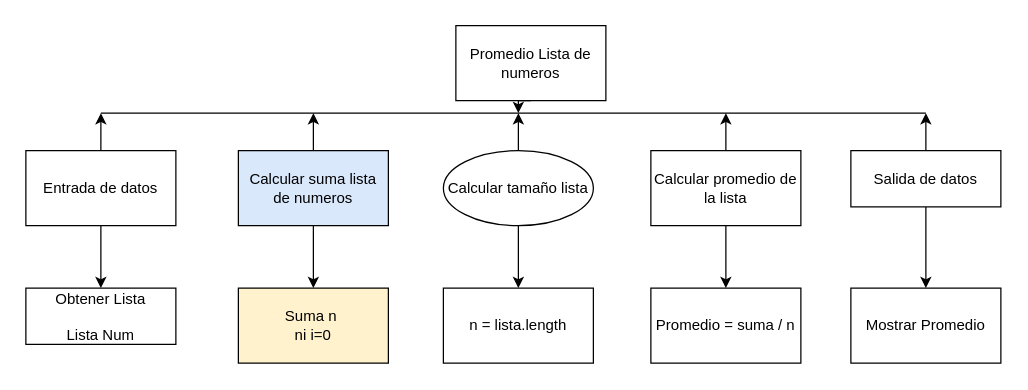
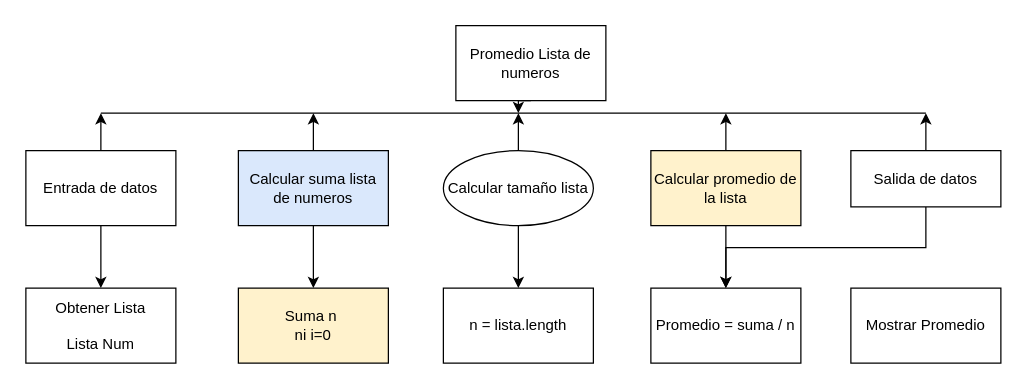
(726, 188) -> (726, 188)
(926, 262) -> (828, 248)
(101, 316) -> (101, 326)
